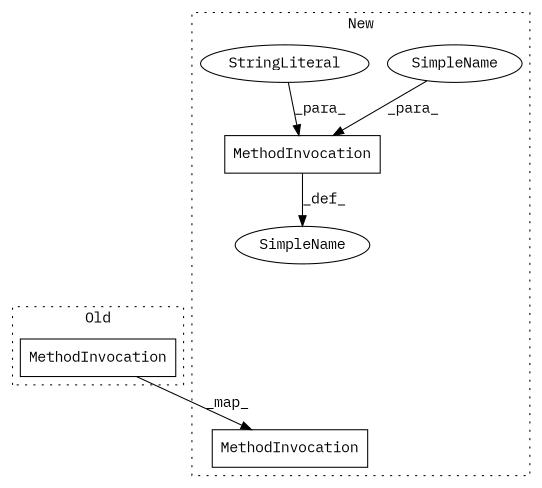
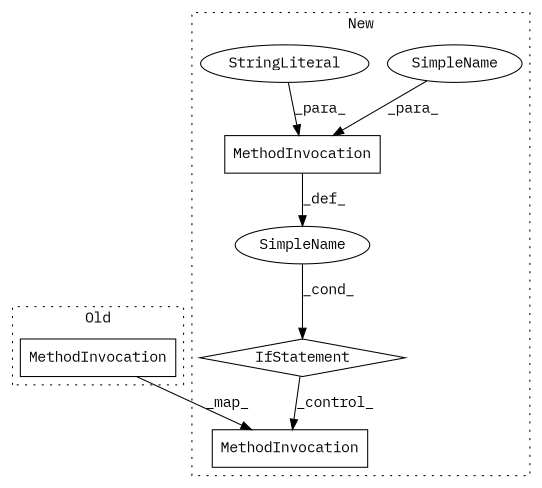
none -> (302, 358)
